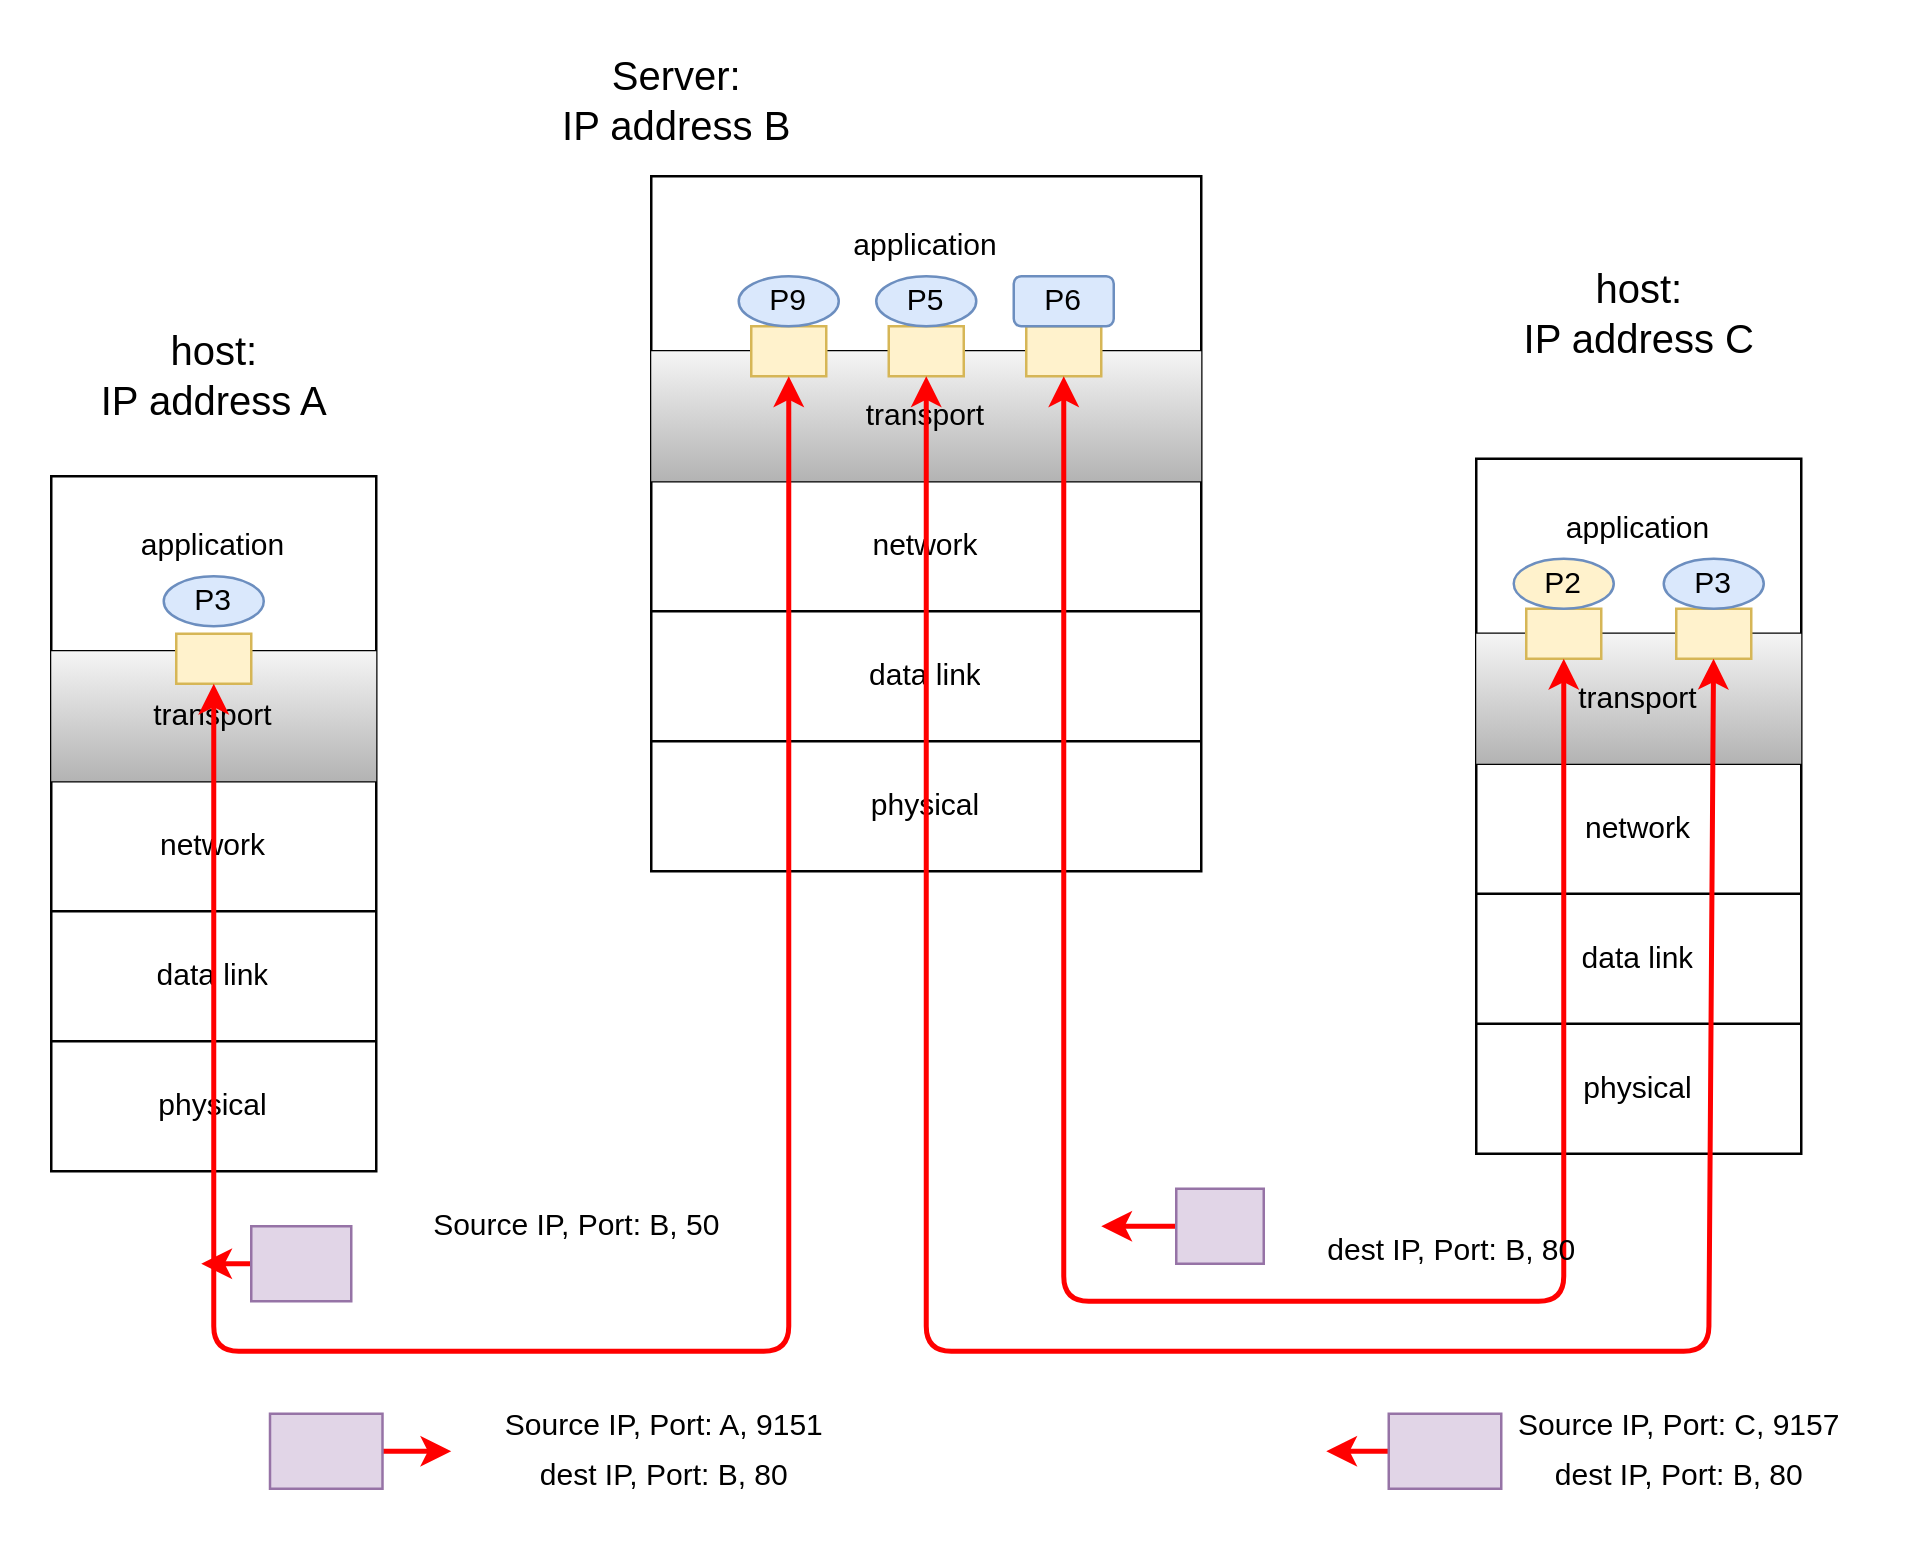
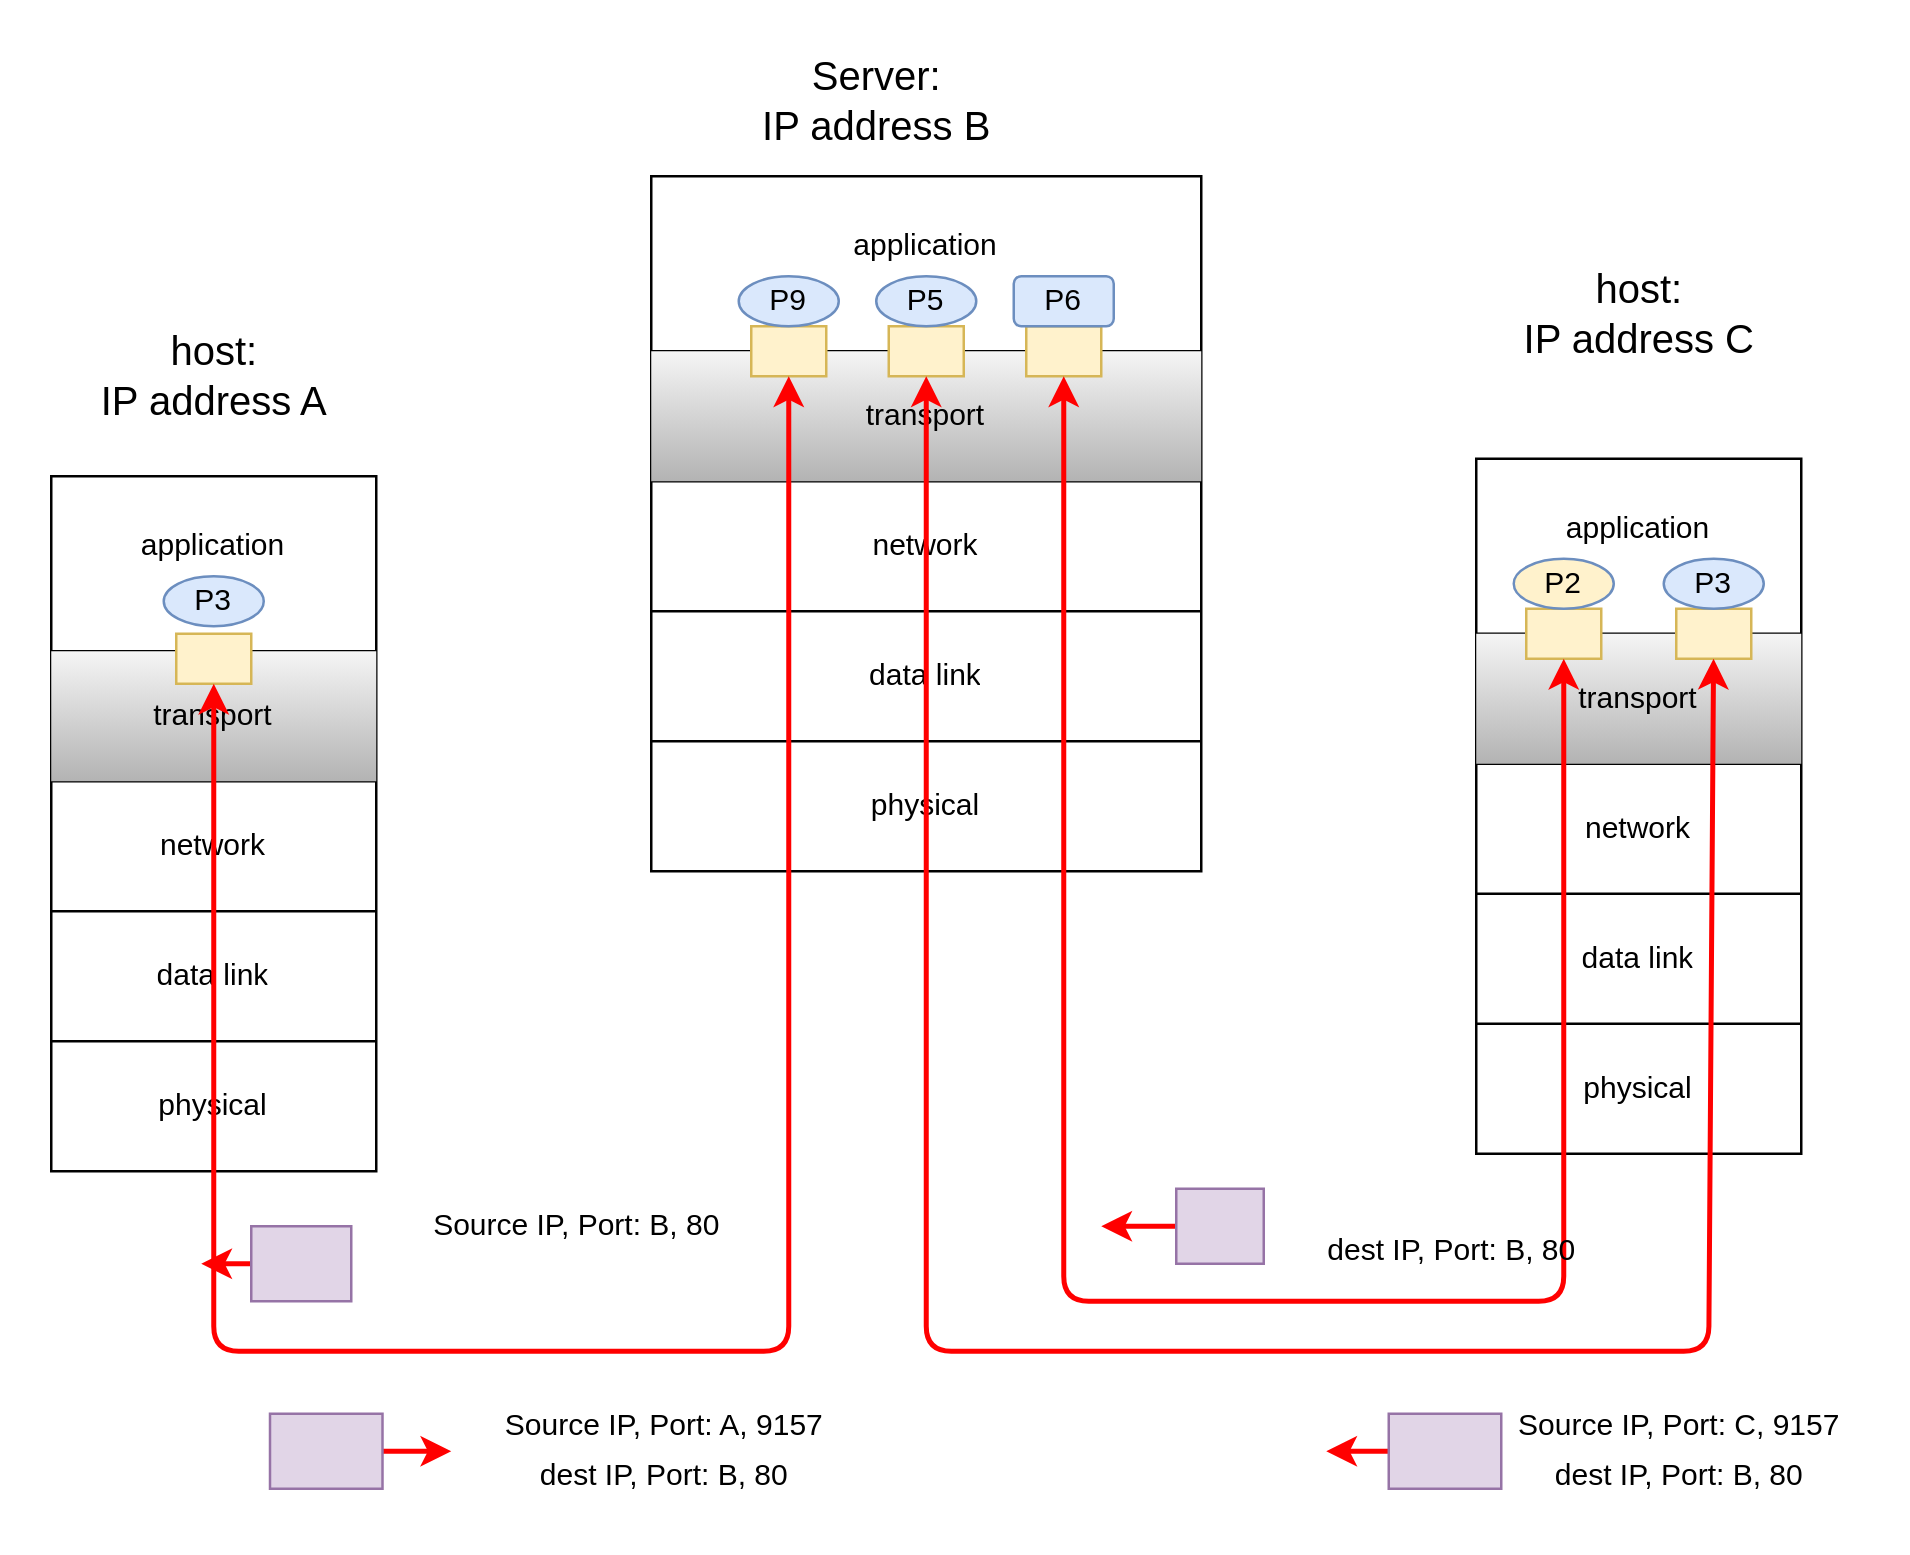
(676, 101) -> (876, 101)
(578, 1226) -> (578, 1226)
(665, 1426) -> (665, 1426)
